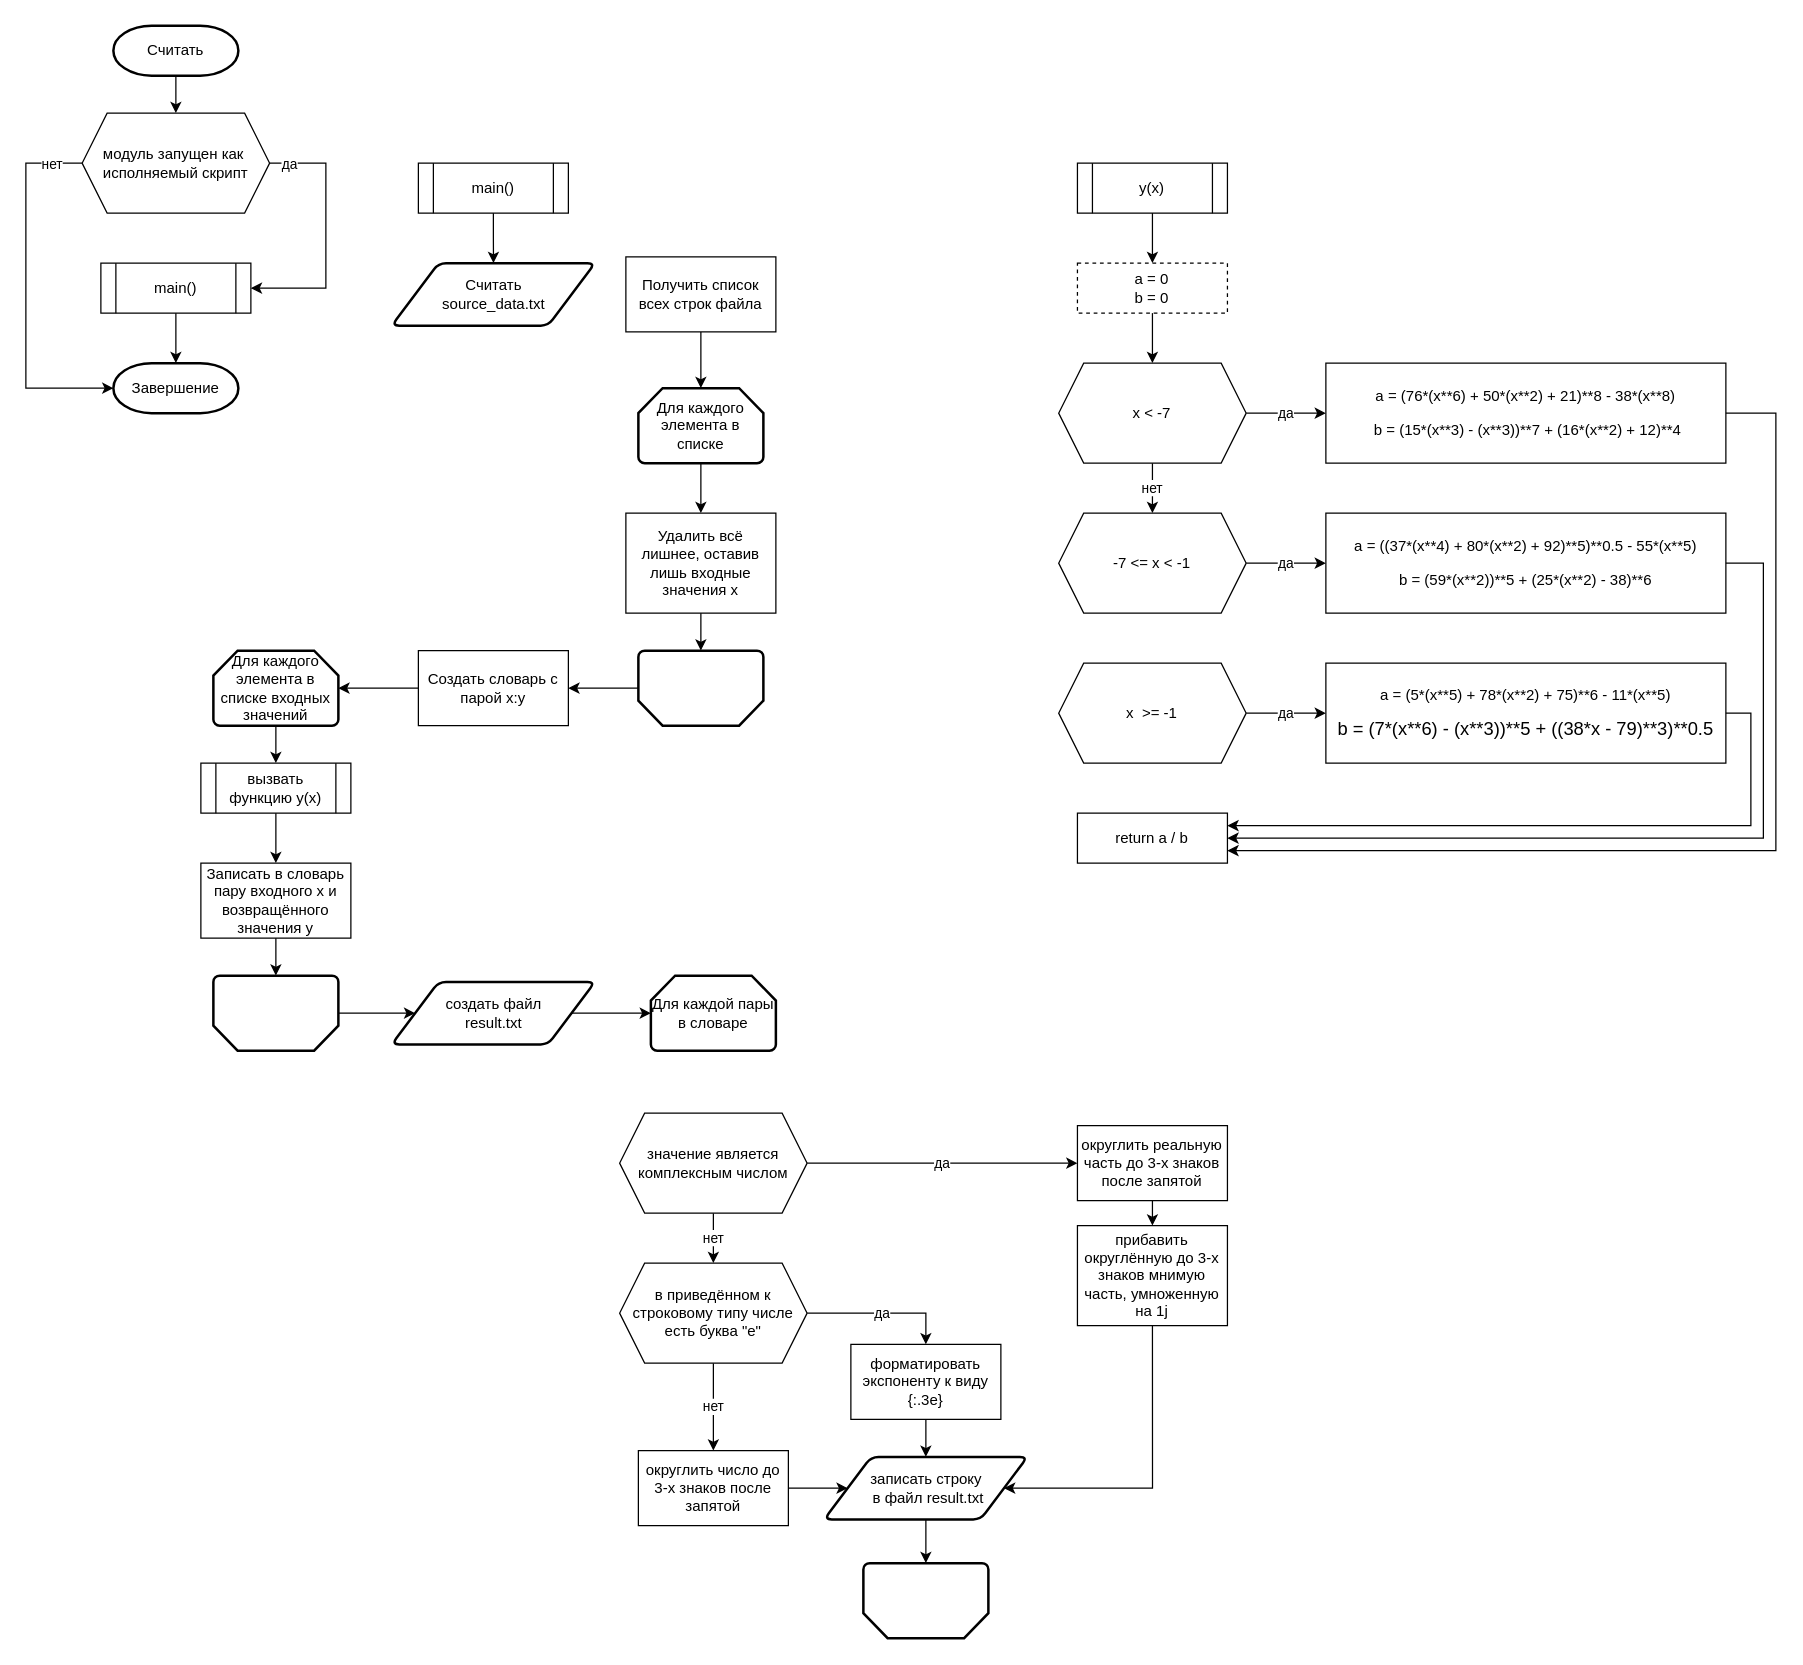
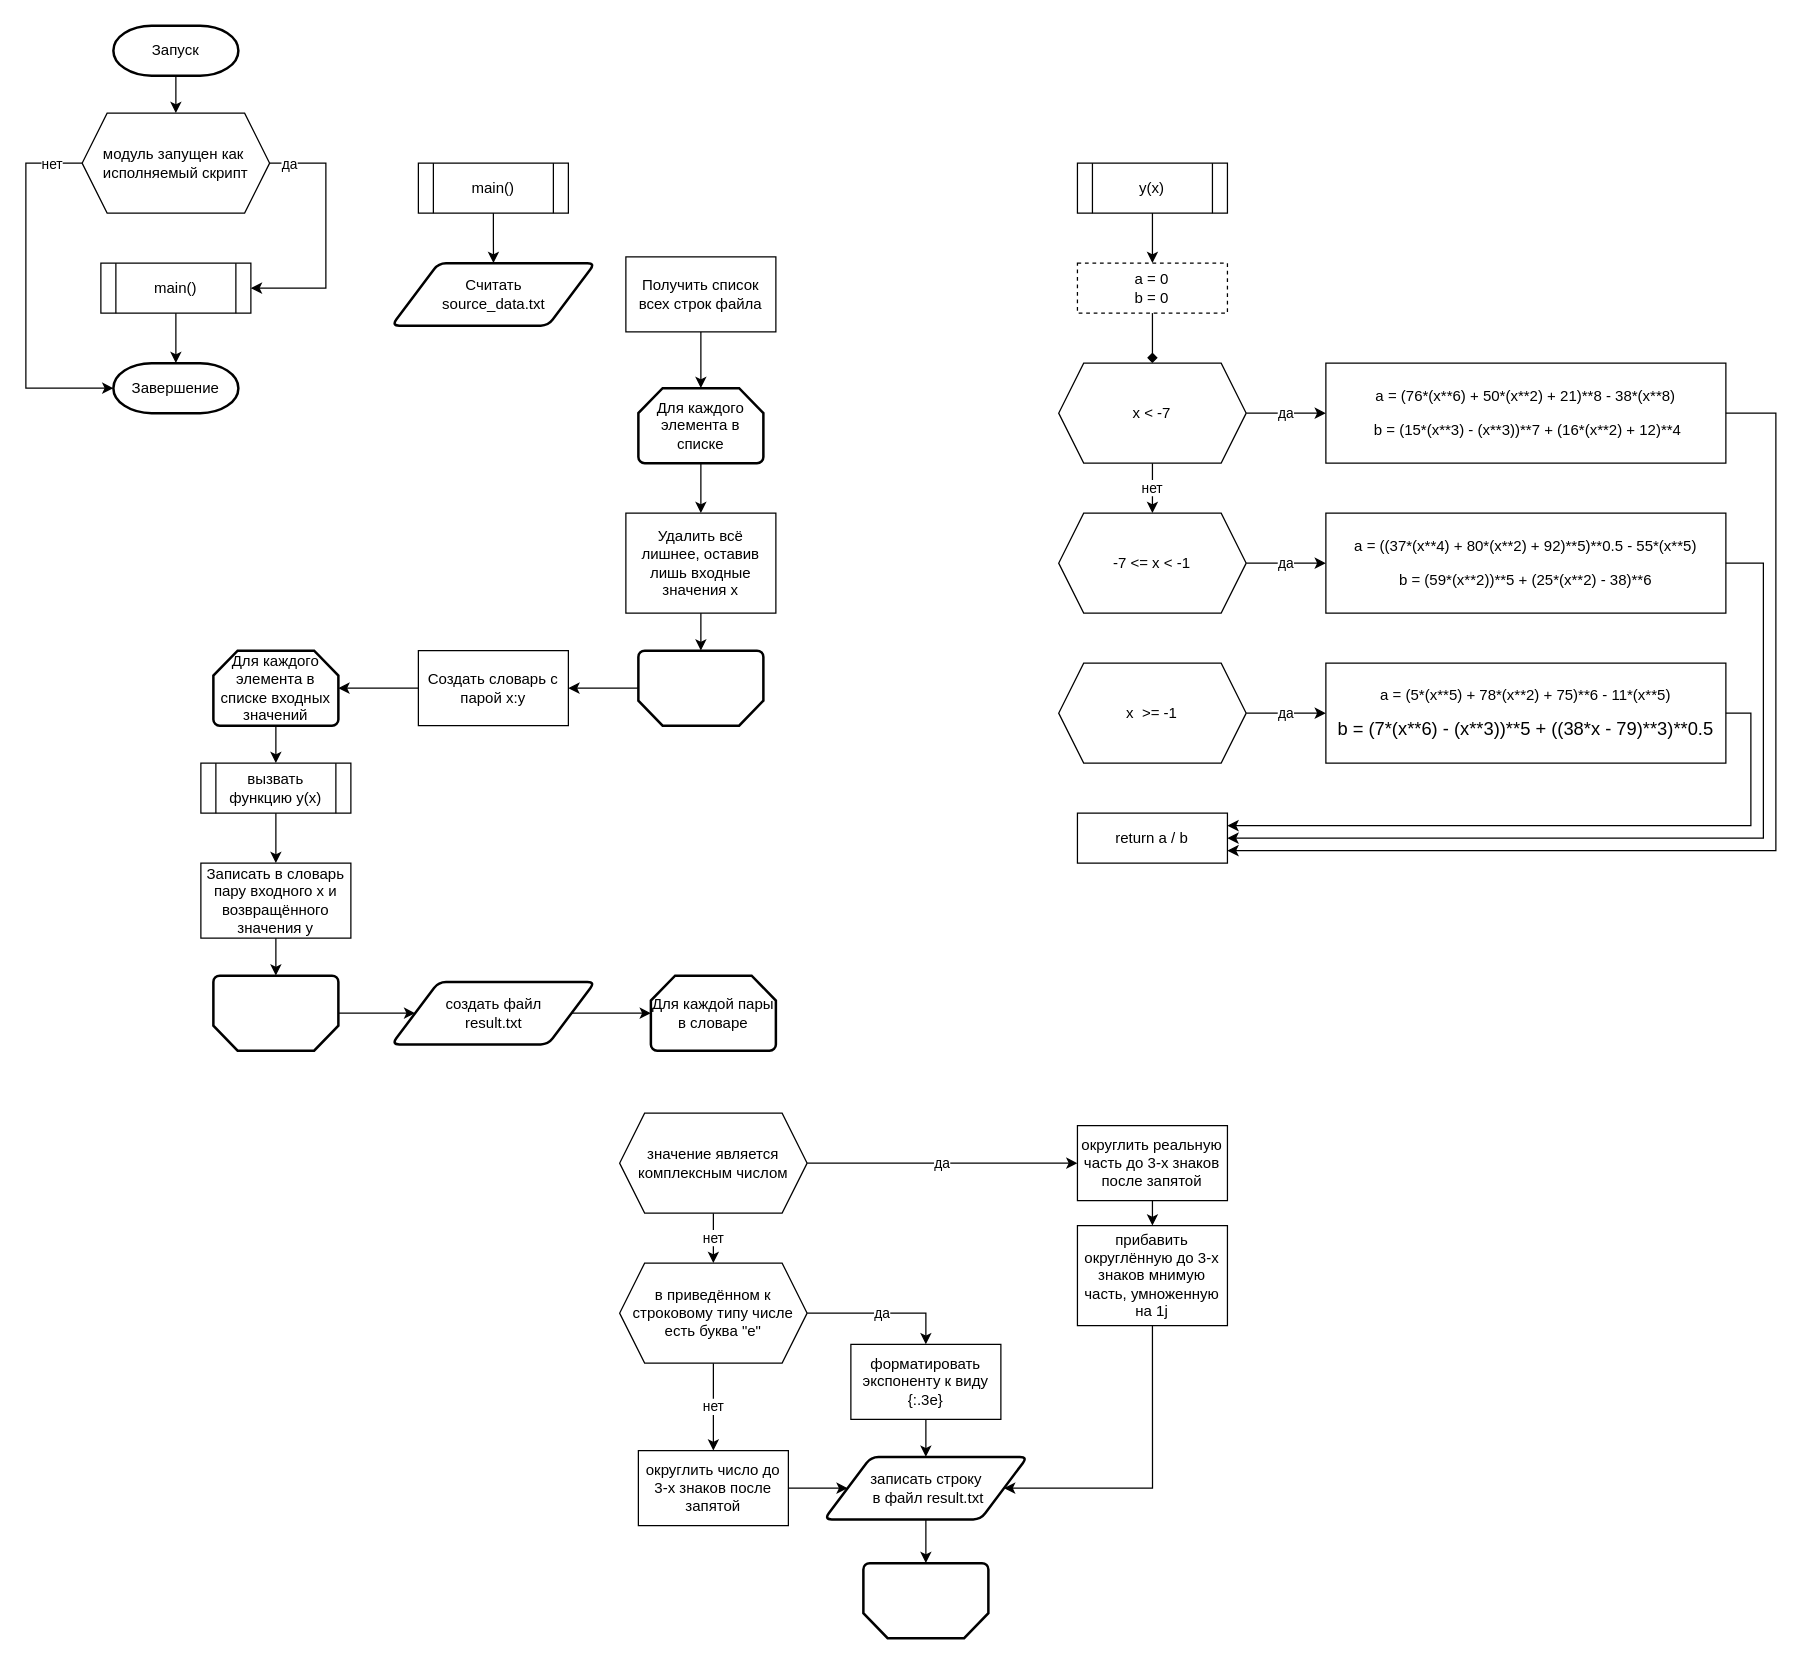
(176, 51) -> (176, 51)
(1152, 353) -> (1152, 352)
